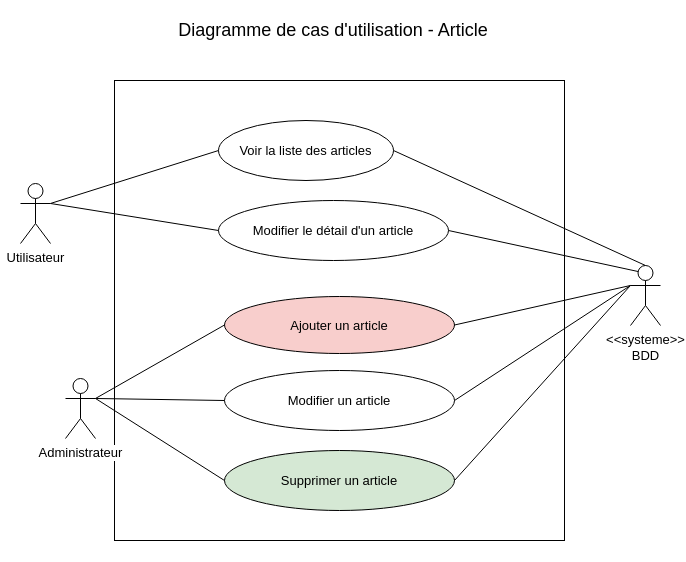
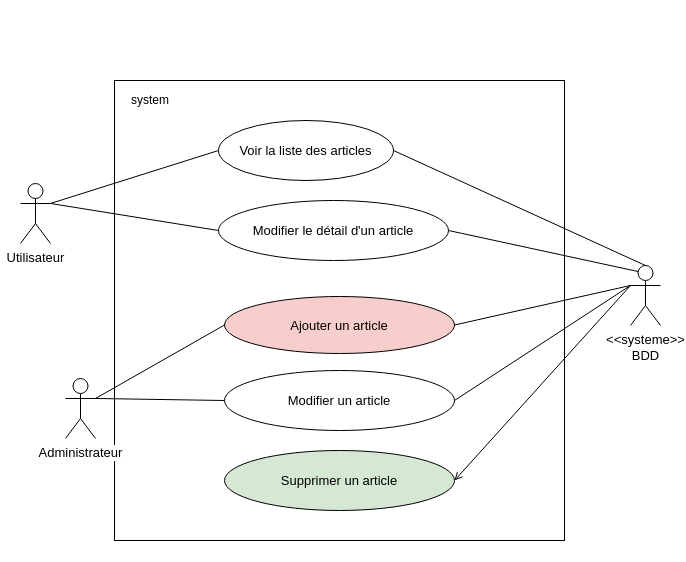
(334, 31) -> none
none -> (151, 101)
(161, 440) -> none
(457, 478) -> (458, 477)
